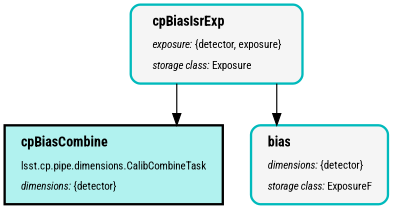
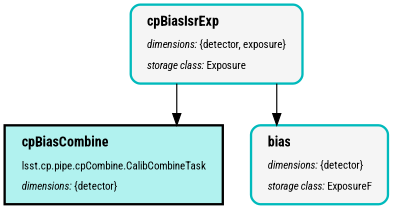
(173, 45) -> (172, 45)
(114, 166) -> (114, 166)
